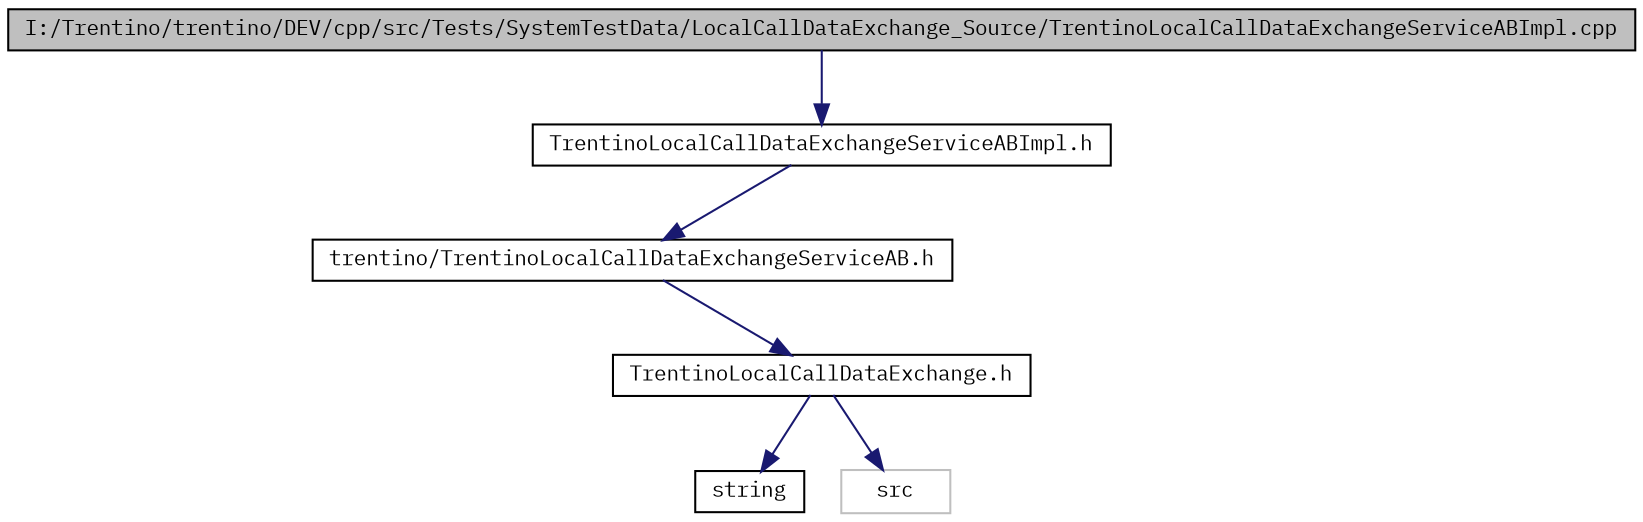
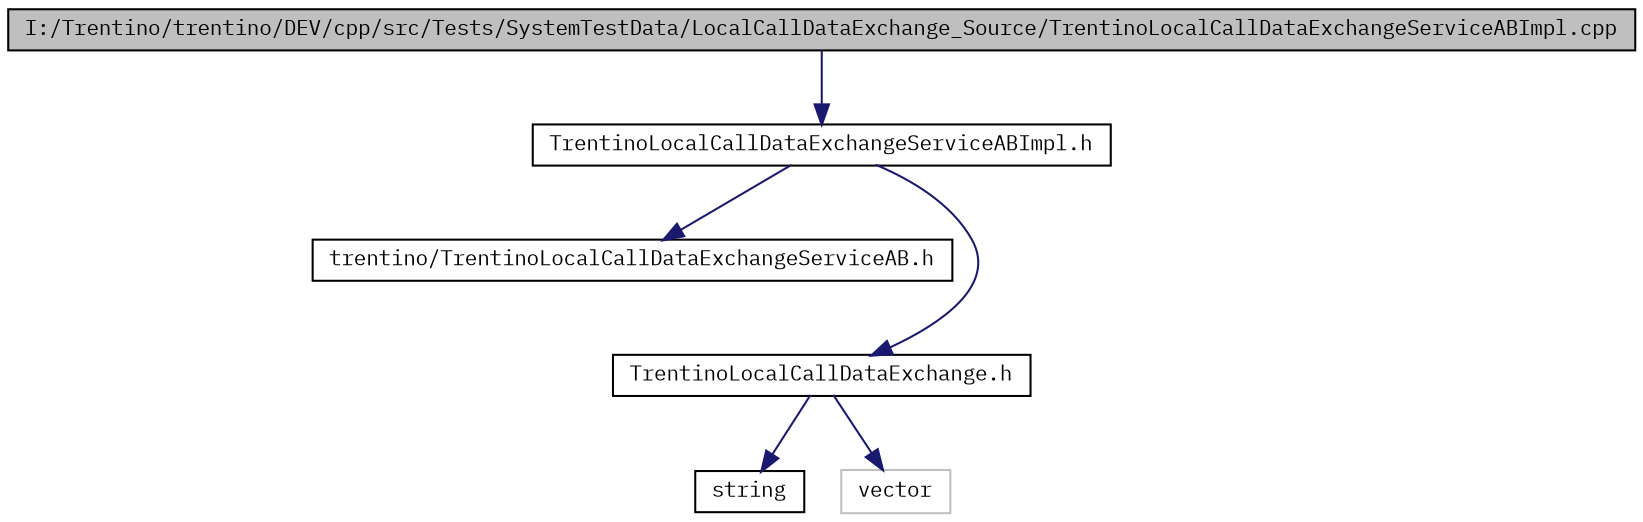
(718, 313) -> (977, 253)
(896, 492) -> (896, 492)
